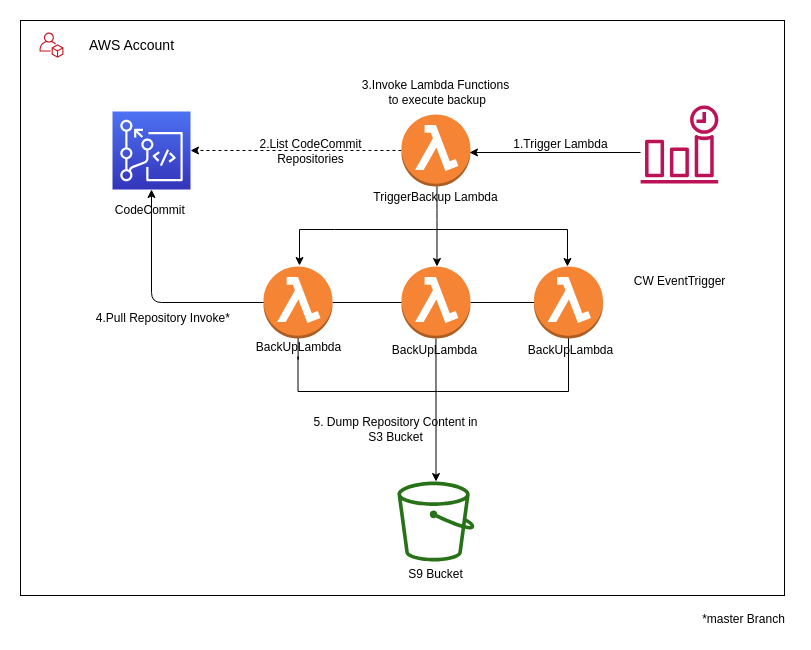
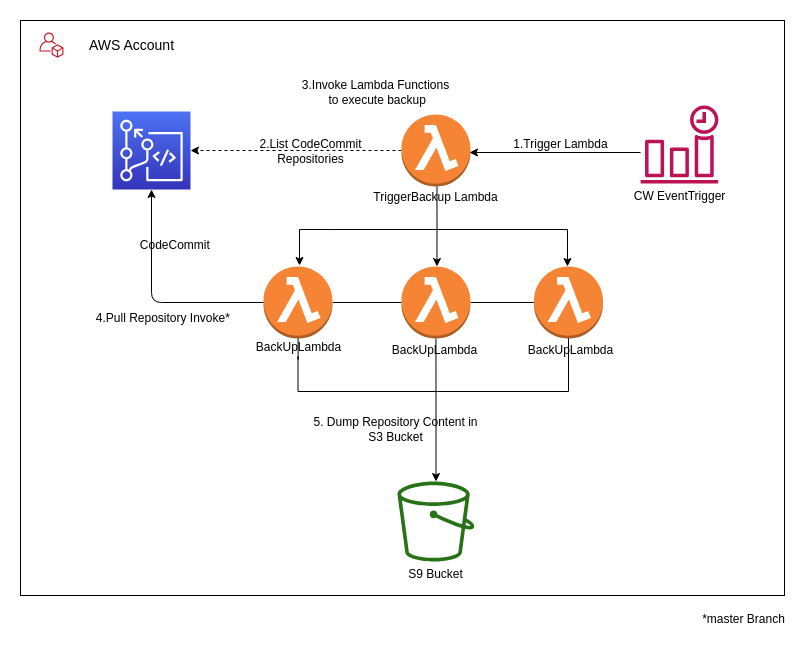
(436, 93) -> (376, 93)
(152, 211) -> (177, 246)
(680, 282) -> (680, 197)
